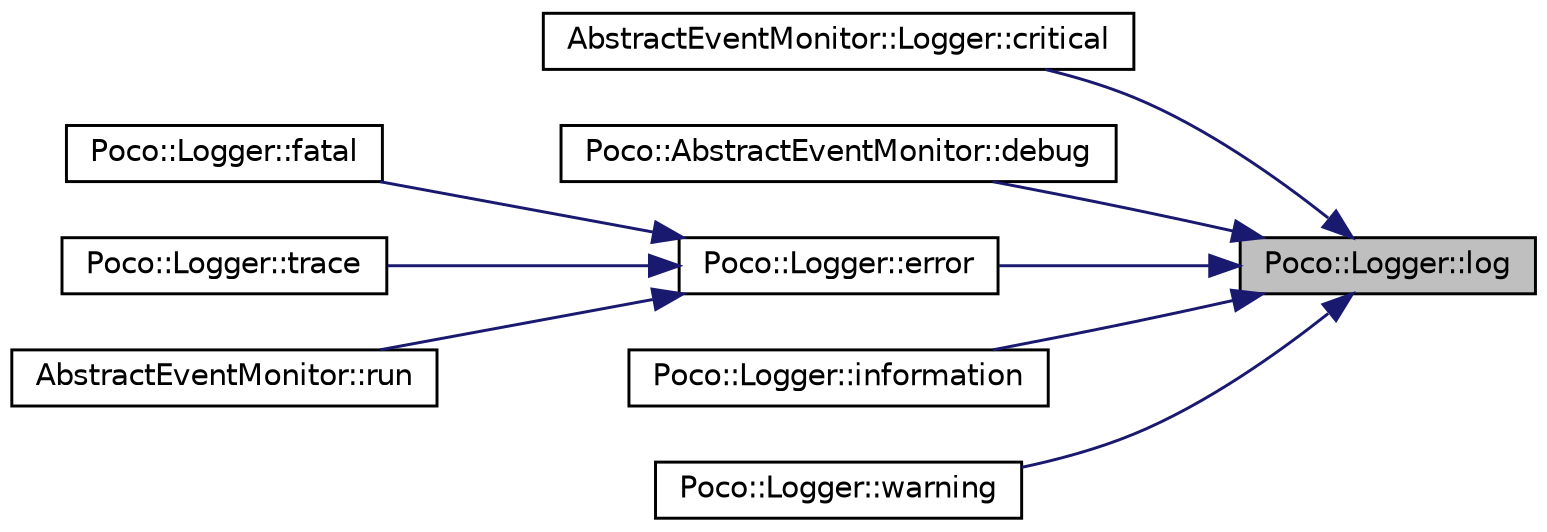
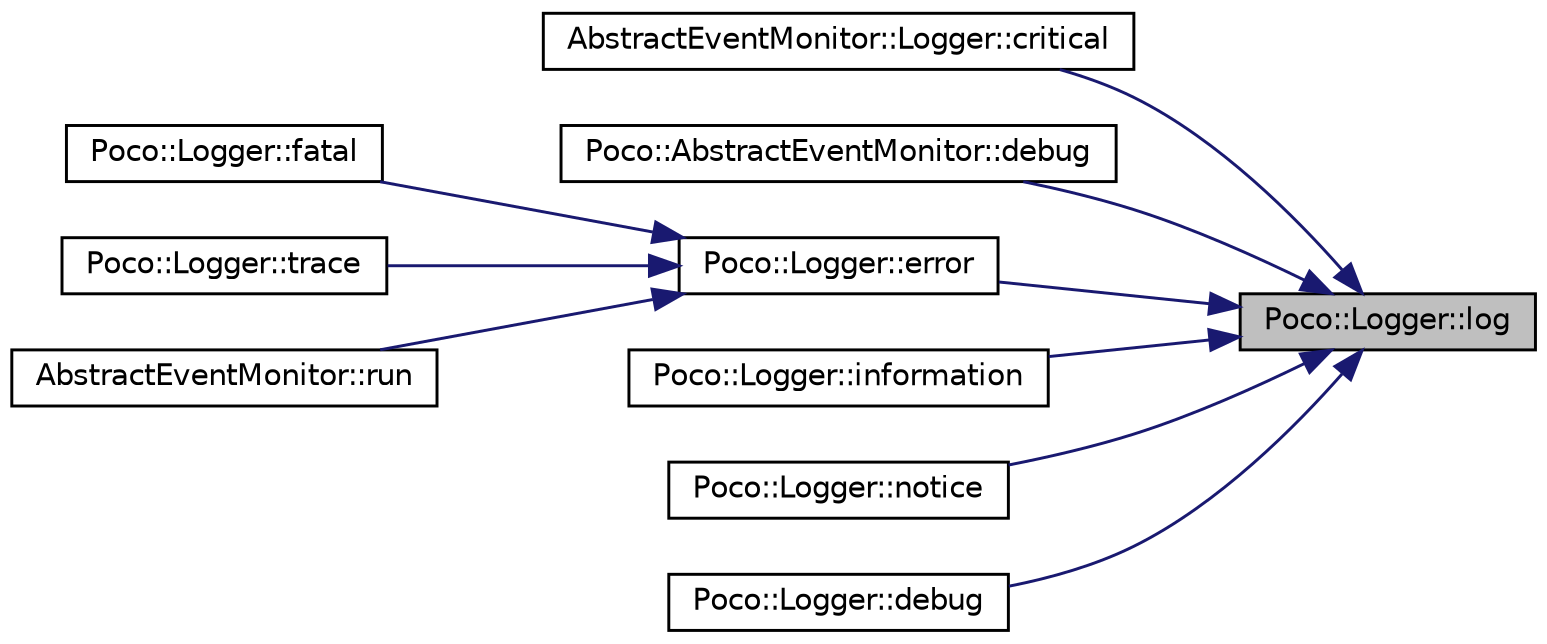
none -> (839, 490)
(839, 490) -> (839, 602)
